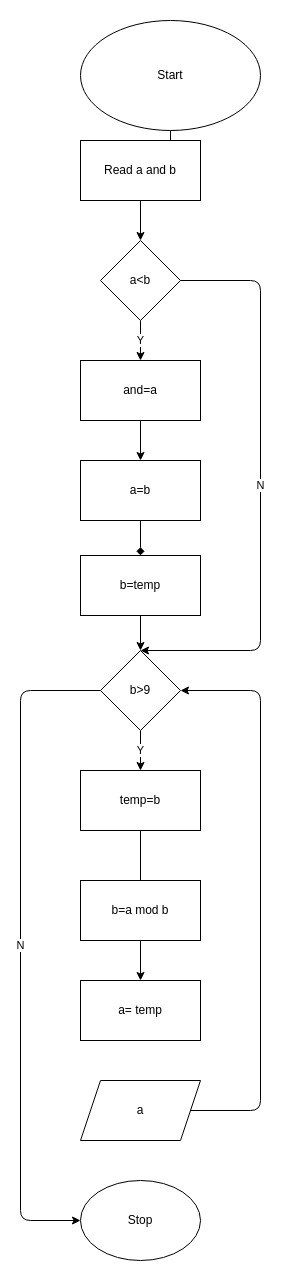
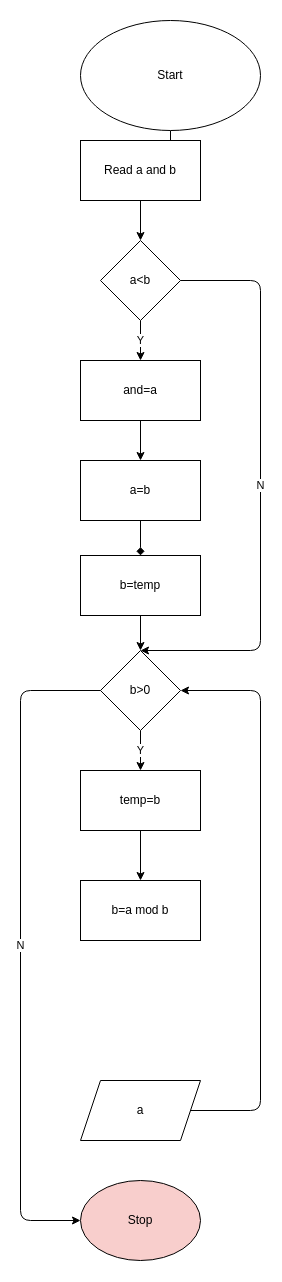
(141, 691) -> (141, 691)
(141, 875) -> (141, 872)
(141, 957) -> none
(141, 1011) -> none
(141, 1221) -> (141, 1221)
